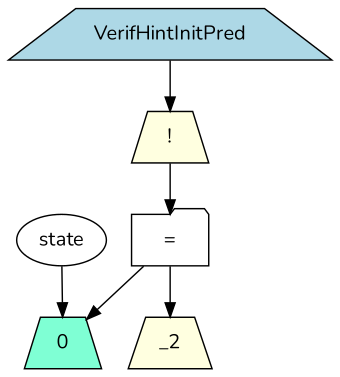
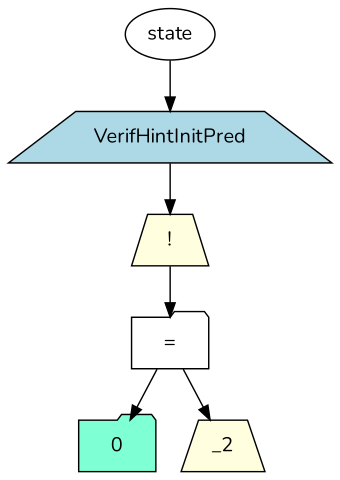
(62, 285) -> (170, 79)
(63, 343) -> (117, 446)
